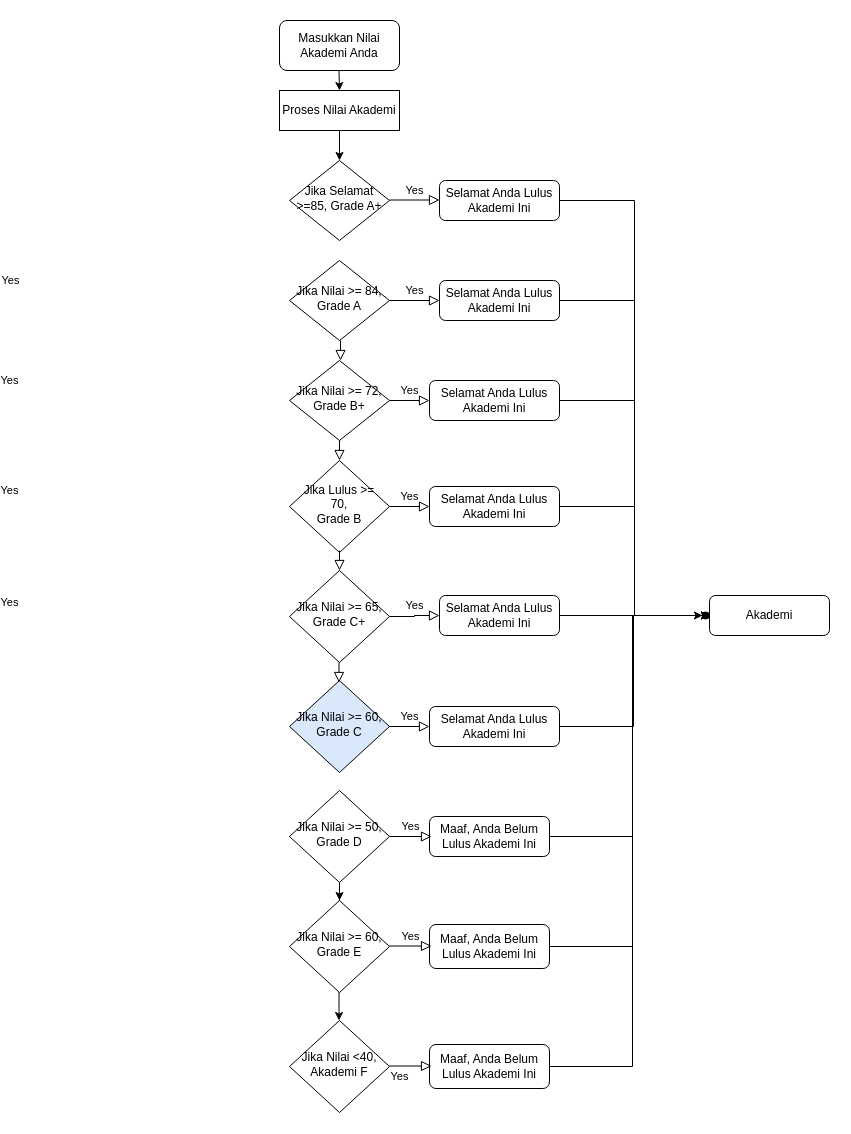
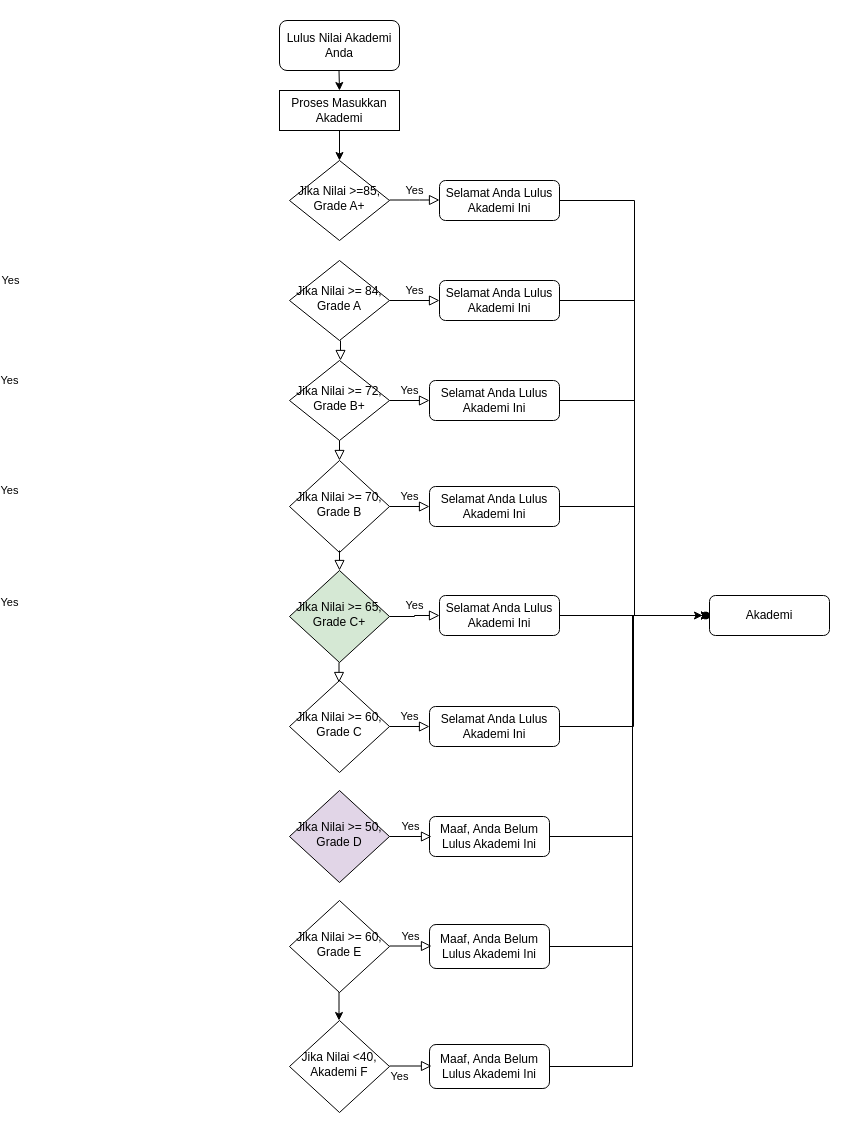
(340, 46) -> (340, 46)
(340, 111) -> (340, 111)
(340, 199) -> (340, 199)
(340, 505) -> (340, 505)
(340, 617) -> (340, 617)
(340, 727) -> (340, 727)
(340, 837) -> (340, 837)
(340, 896) -> none
